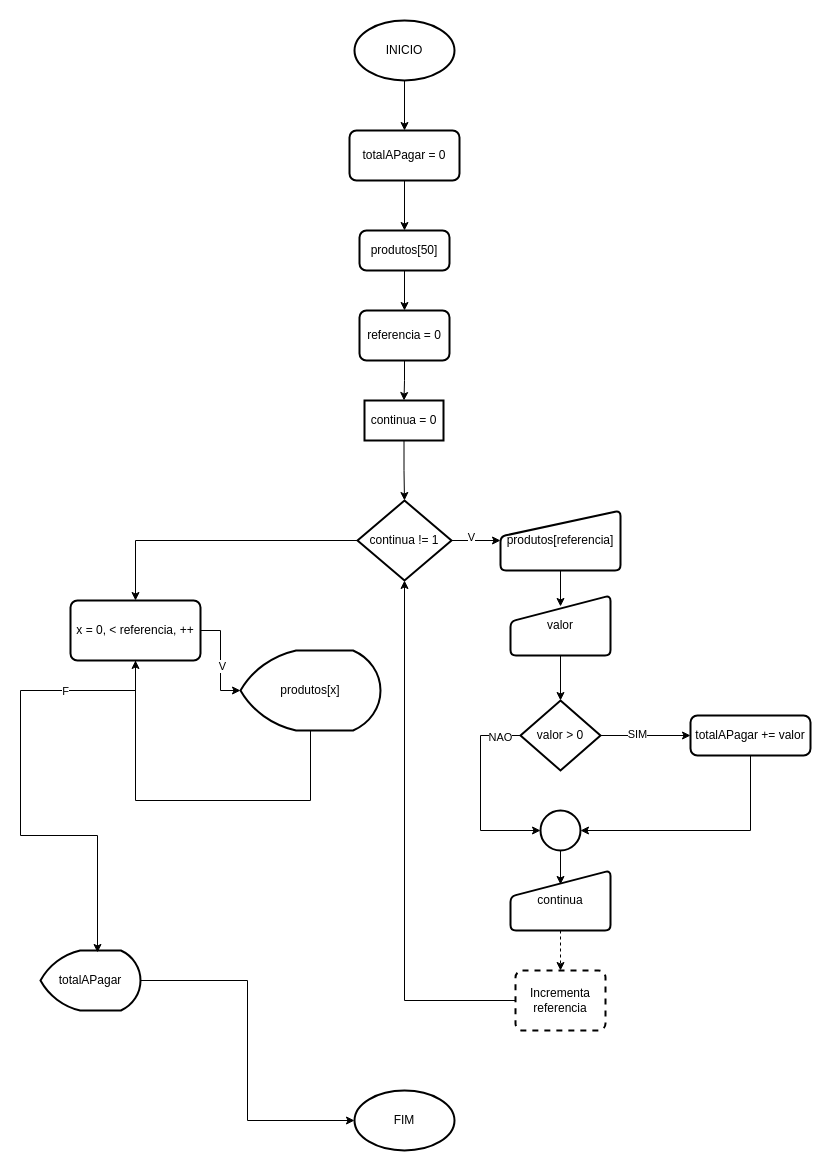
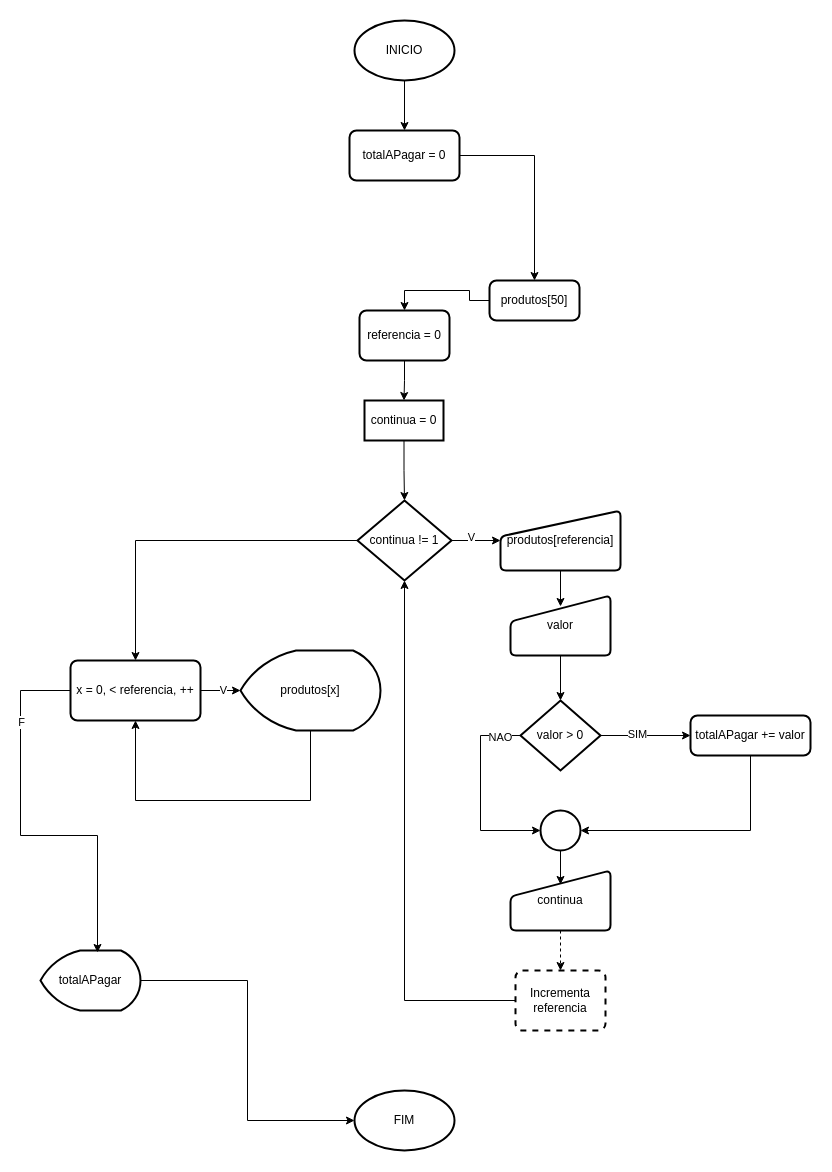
(405, 251) -> (535, 301)
(136, 631) -> (136, 691)
